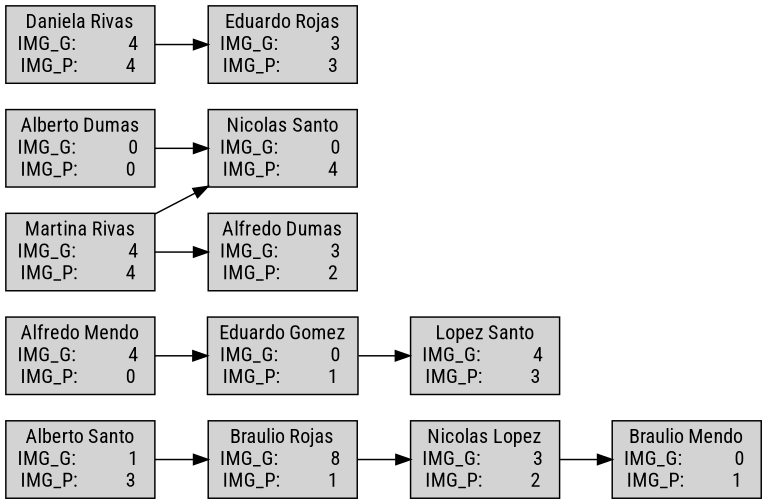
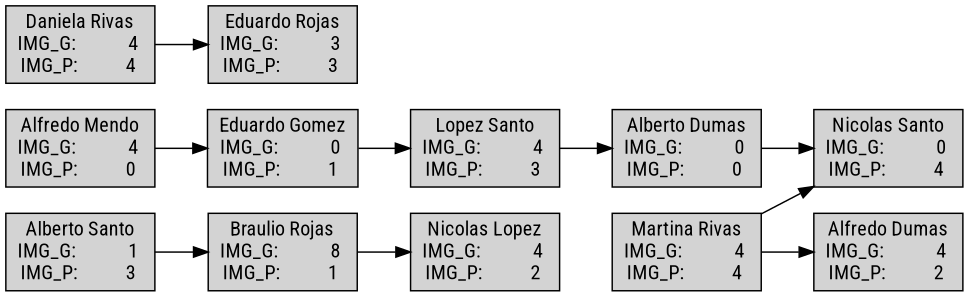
none -> (579, 148)
(283, 252) -> (888, 252)
(485, 460) -> (485, 252)
(687, 460) -> none
